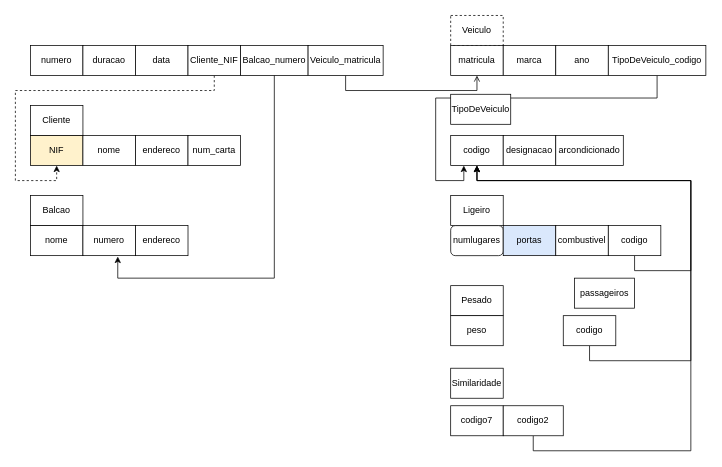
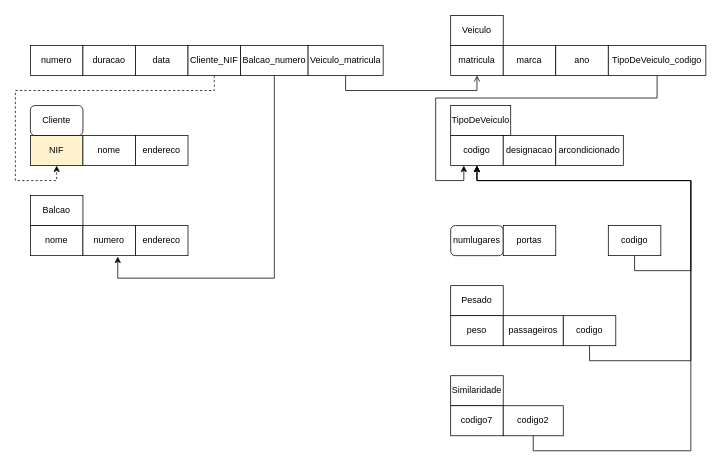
(477, 30) -> (477, 30)
(480, 109) -> (480, 120)
(57, 120) -> (57, 120)
(214, 150) -> none
(477, 210) -> none
(529, 240) -> (529, 240)
(582, 240) -> none
(604, 293) -> (533, 330)
(477, 383) -> (477, 390)
